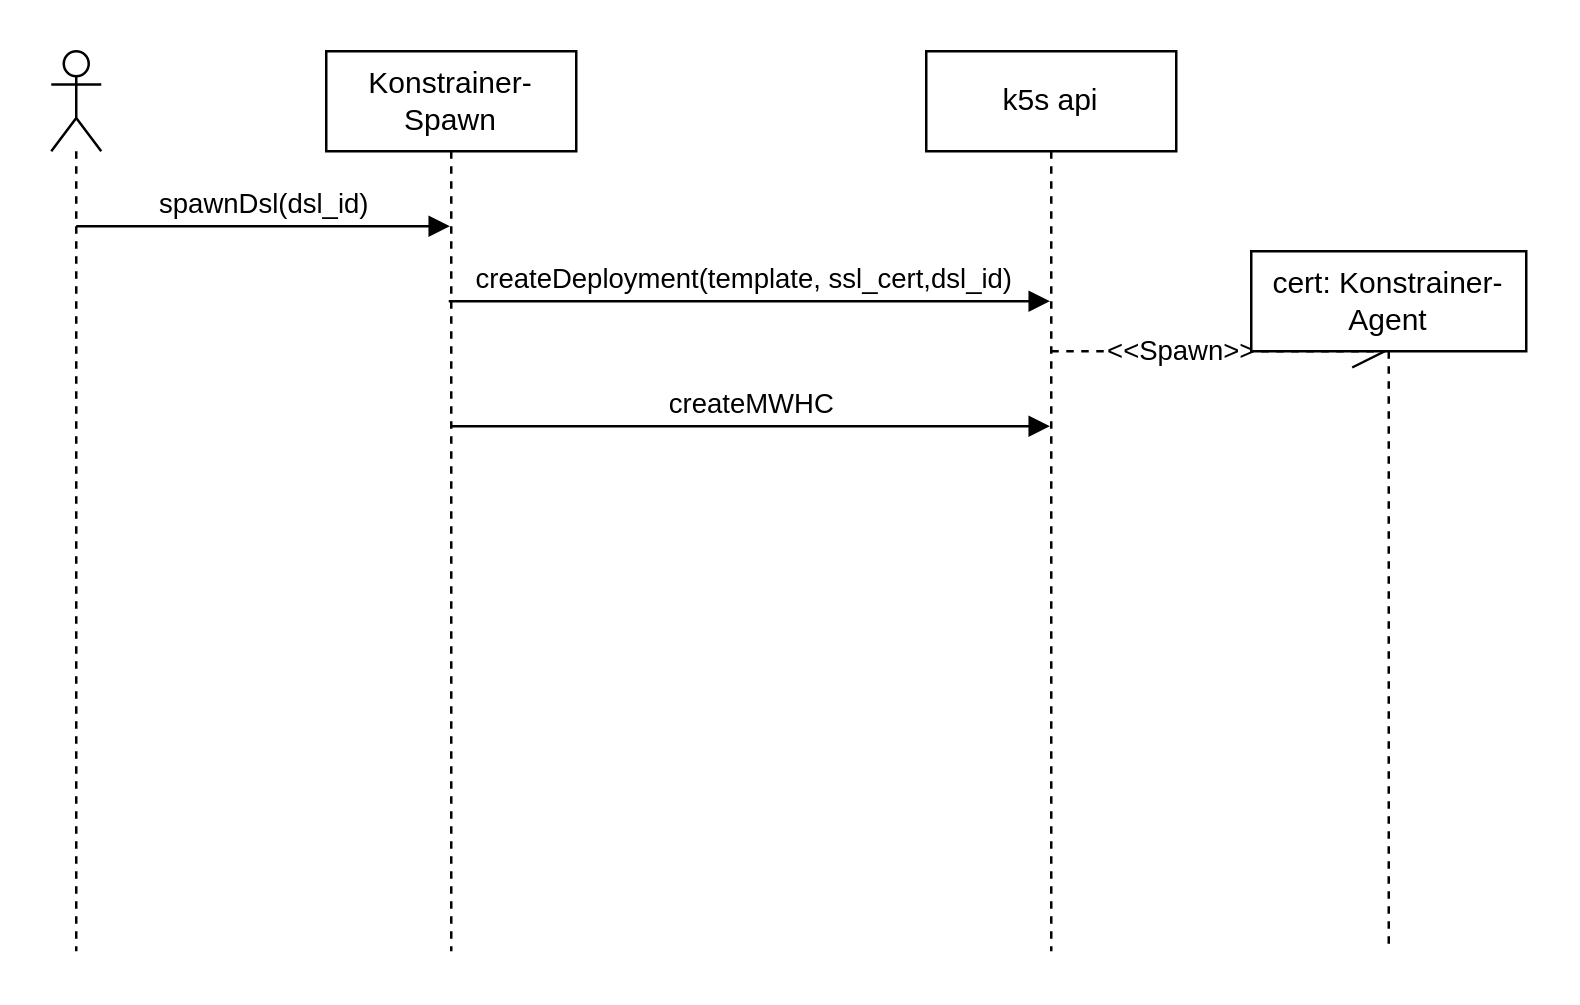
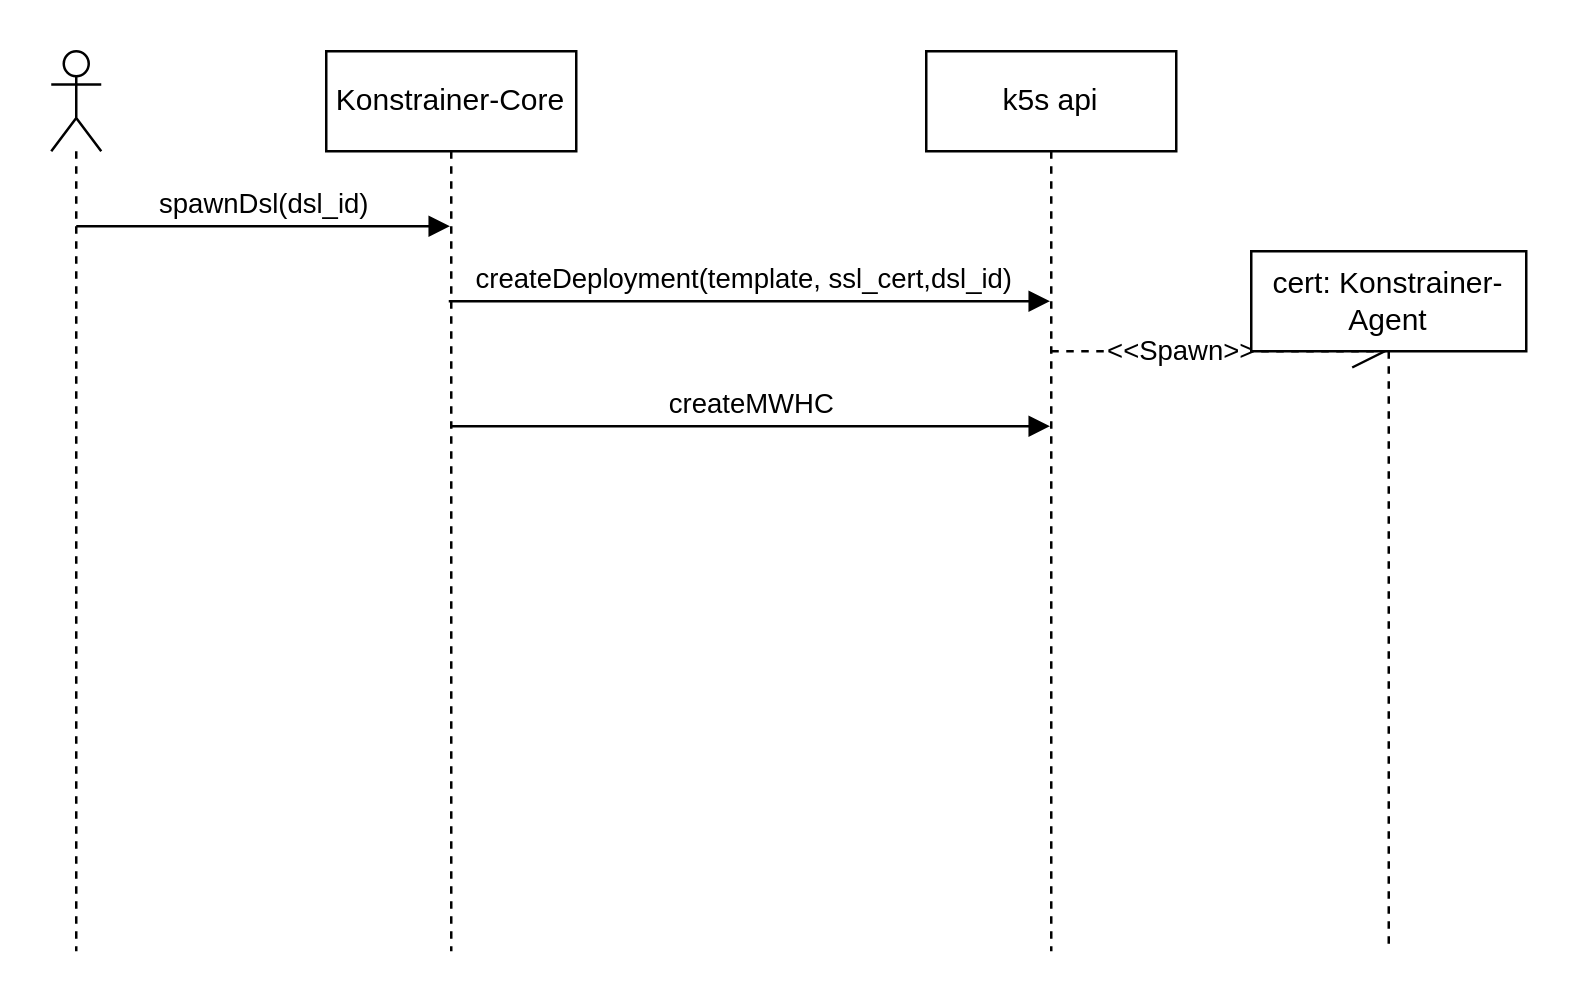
(451, 101) -> (451, 101)
